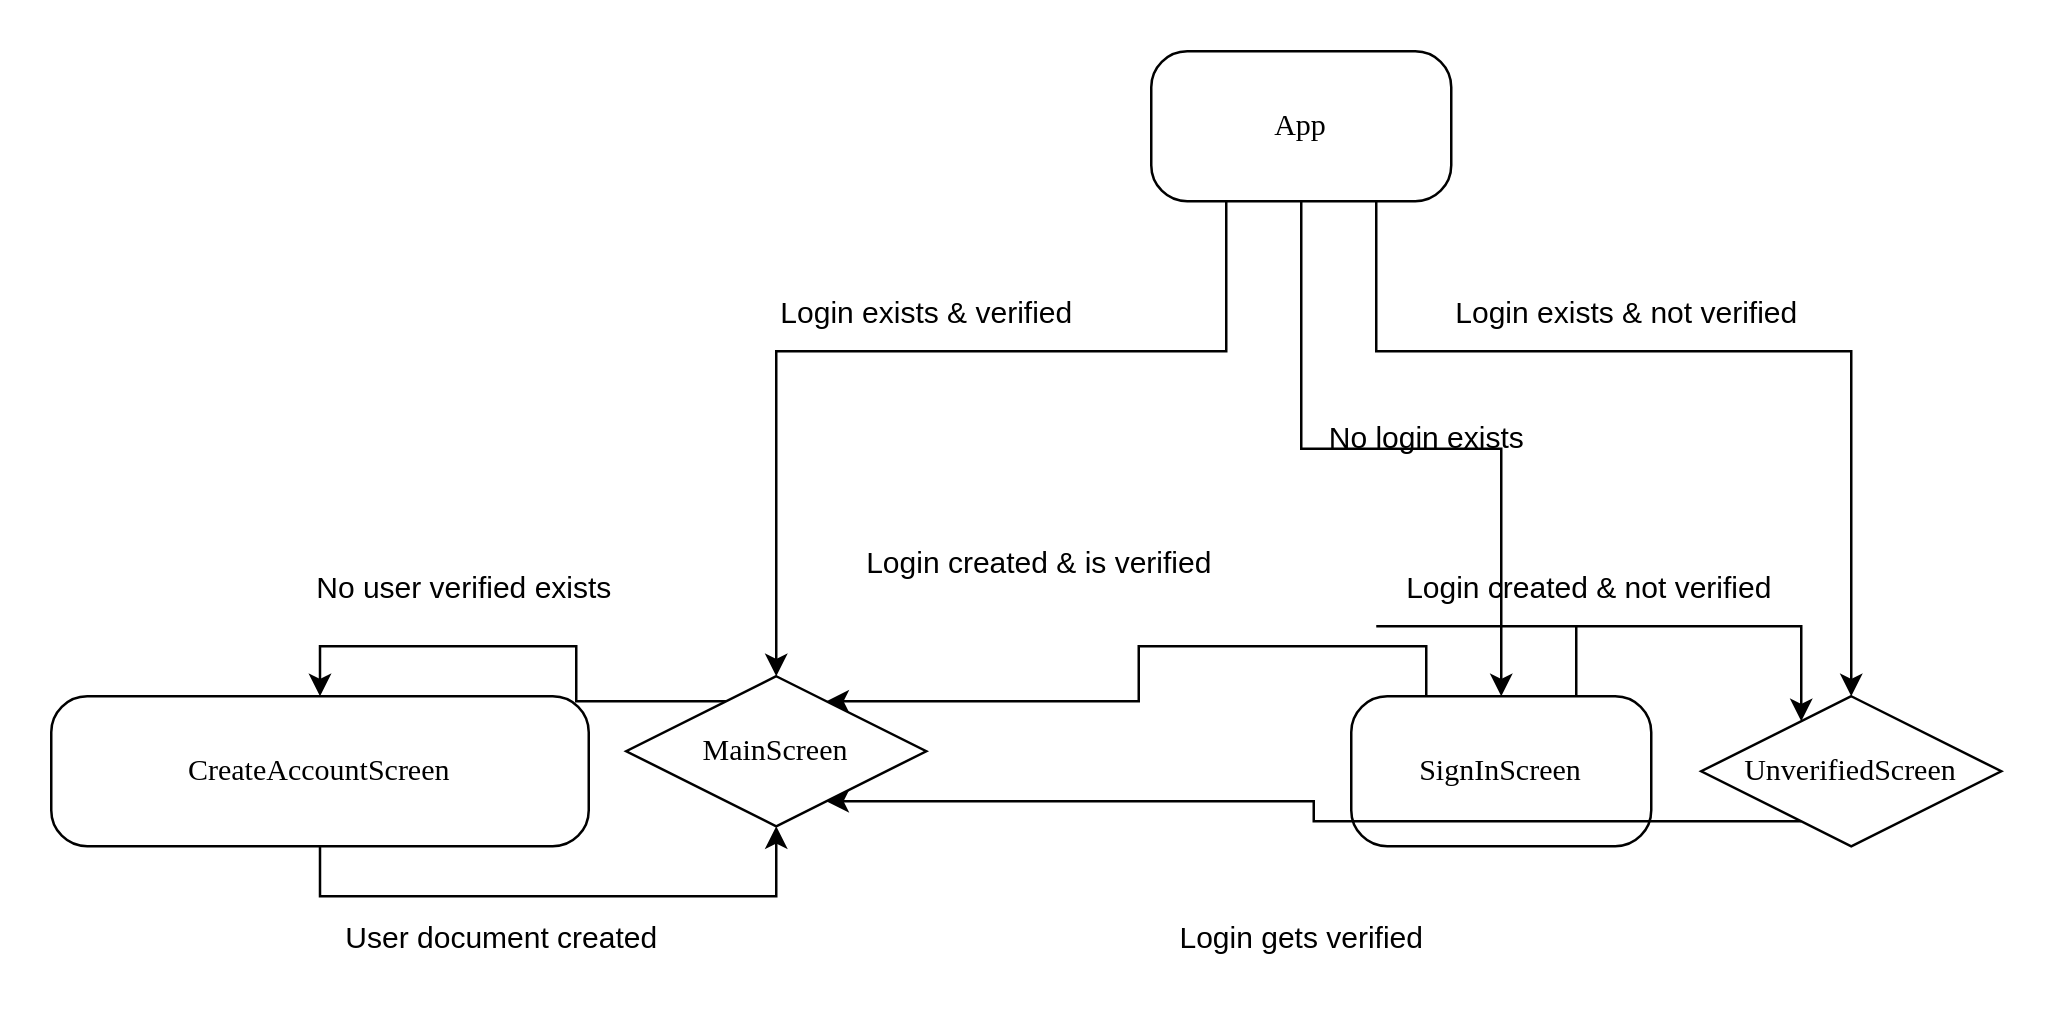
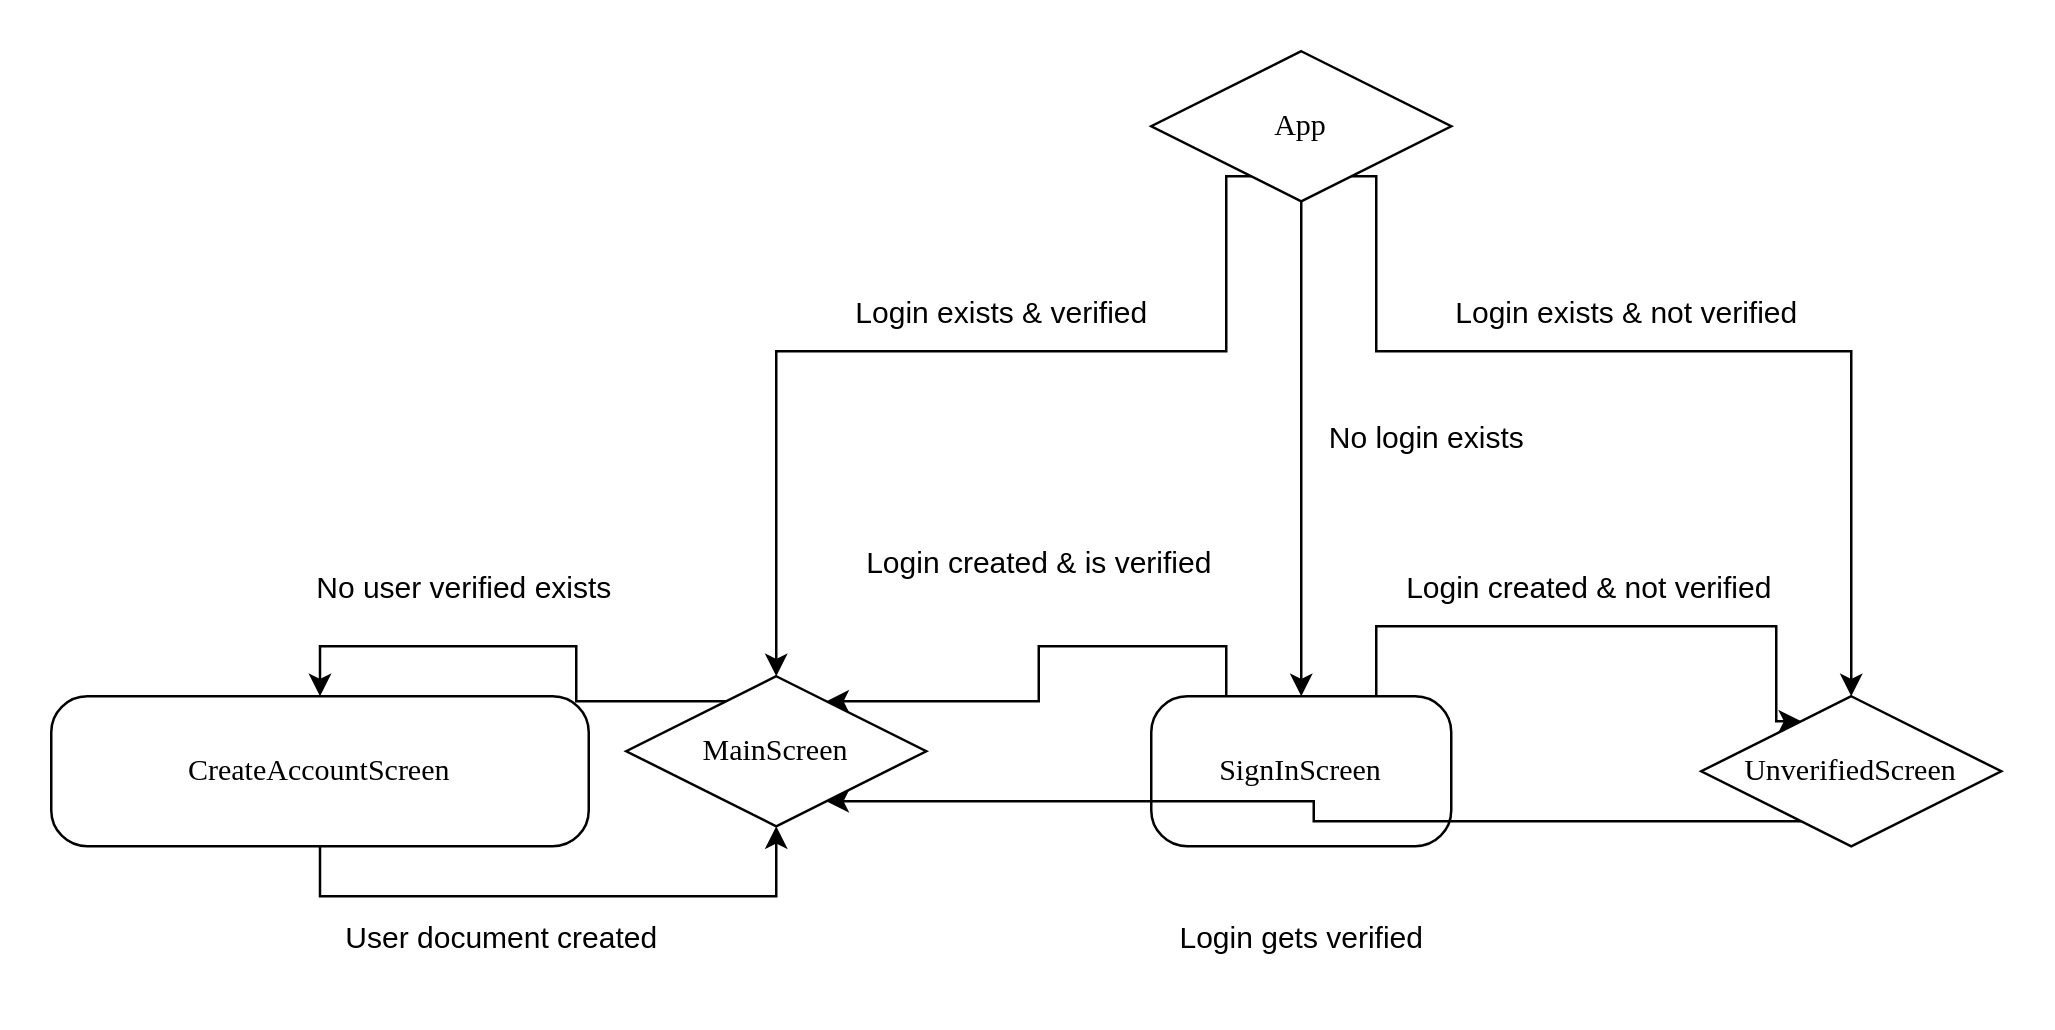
(1301, 126) -> (1301, 126)
(926, 314) -> (1001, 314)
(1501, 771) -> (1301, 771)
